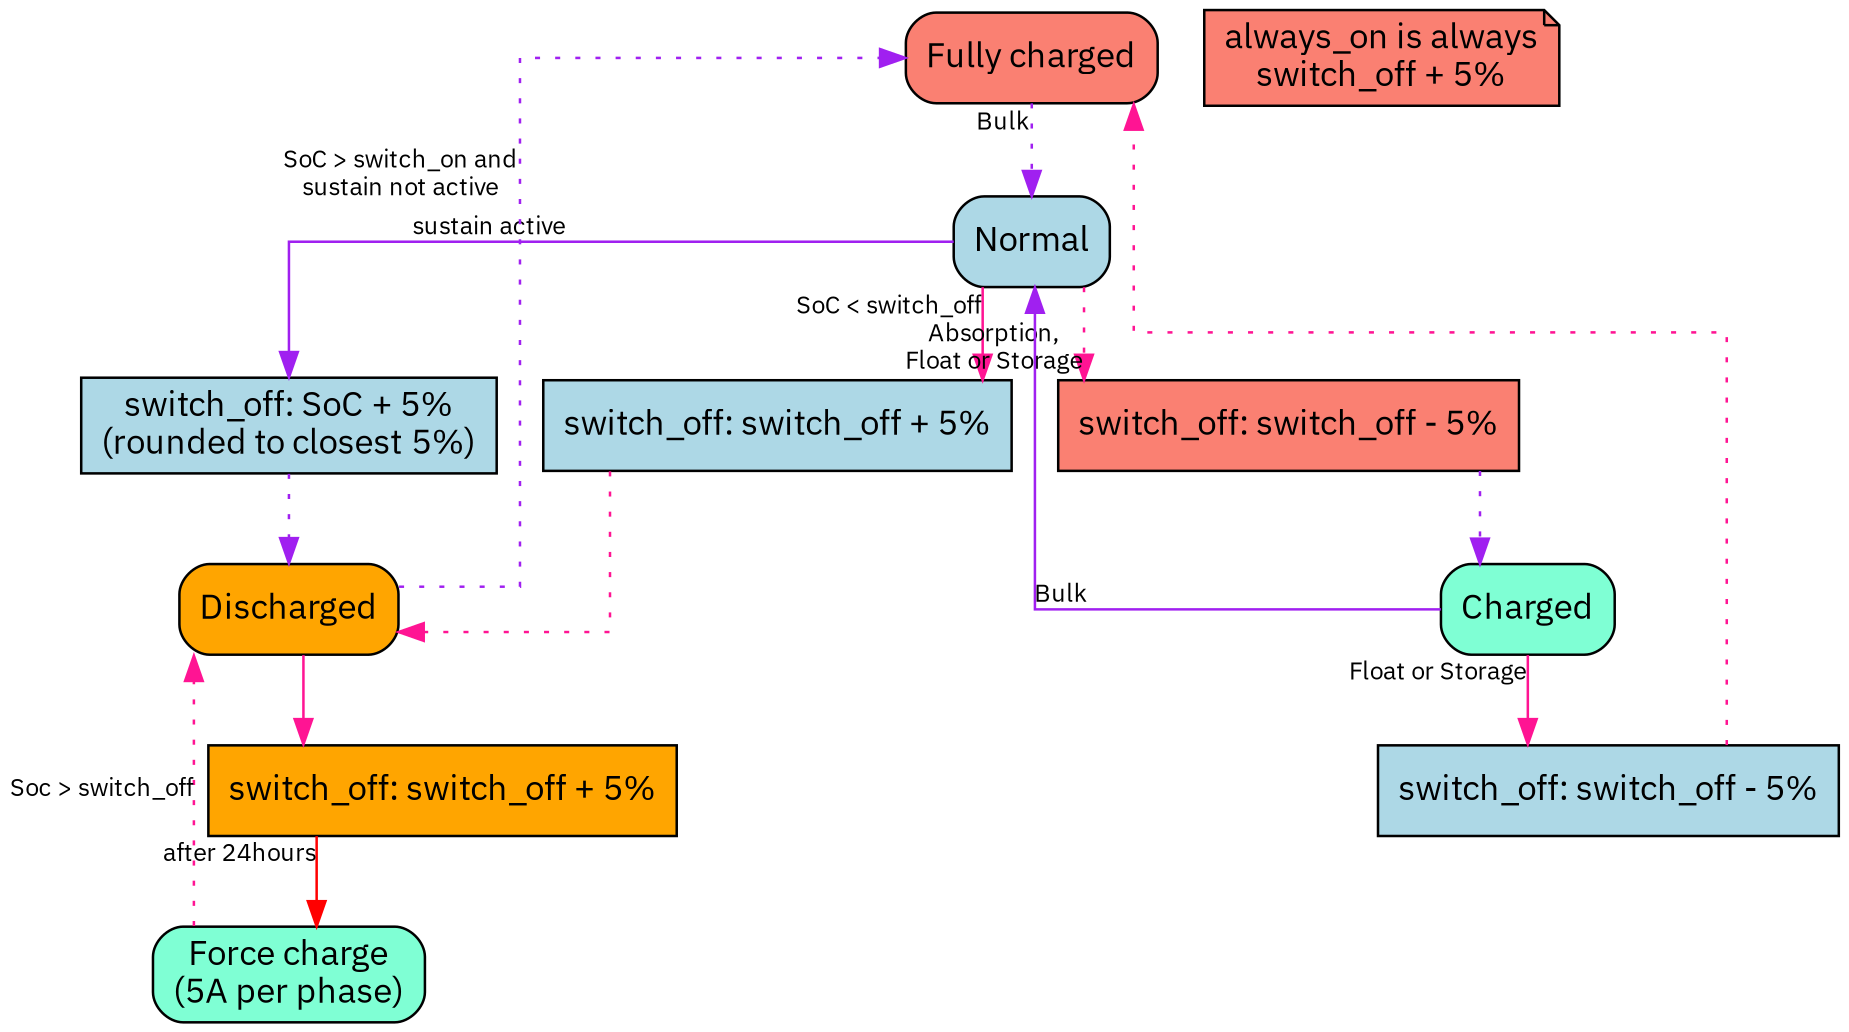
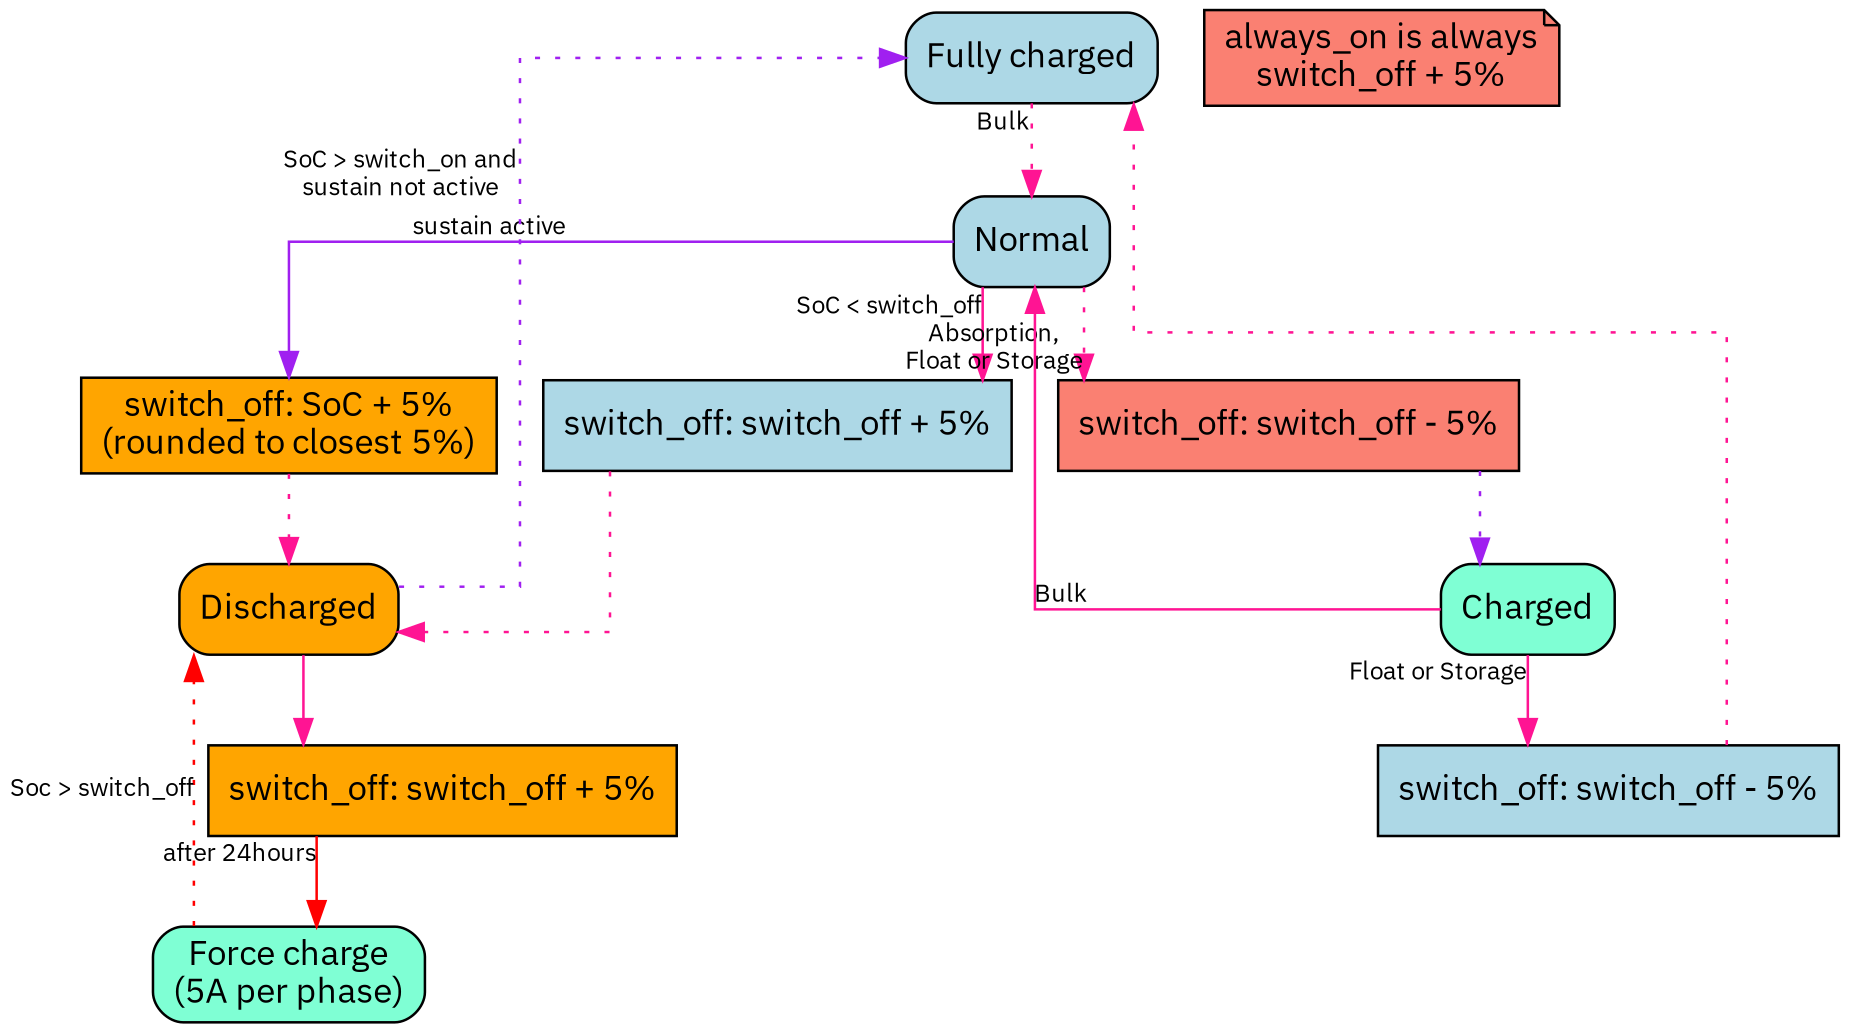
(1032, 58) -> (1032, 58)
(1032, 137) -> (1032, 137)
(289, 426) -> (289, 426)
(289, 506) -> (289, 506)
(1090, 609) -> (1090, 609)
(194, 803) -> (194, 803)
